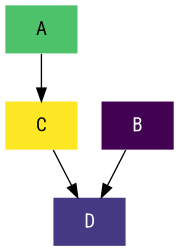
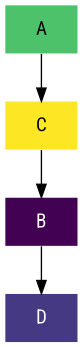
(62, 168) -> (41, 167)
